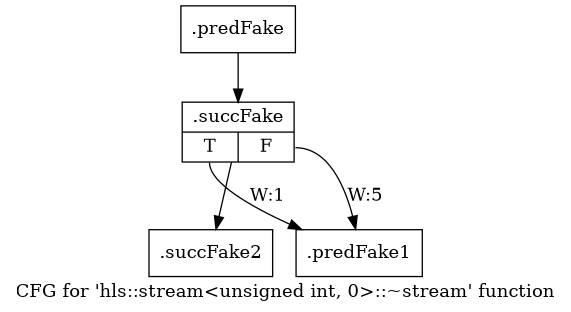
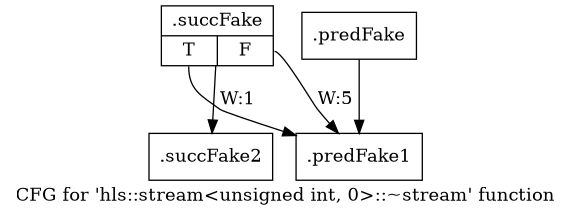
(238, 71) -> (359, 90)
